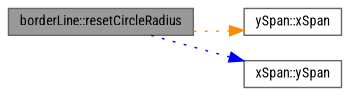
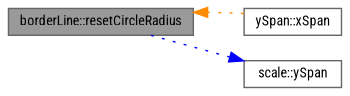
(212, 31) -> (226, 13)
(293, 74) -> (293, 74)
